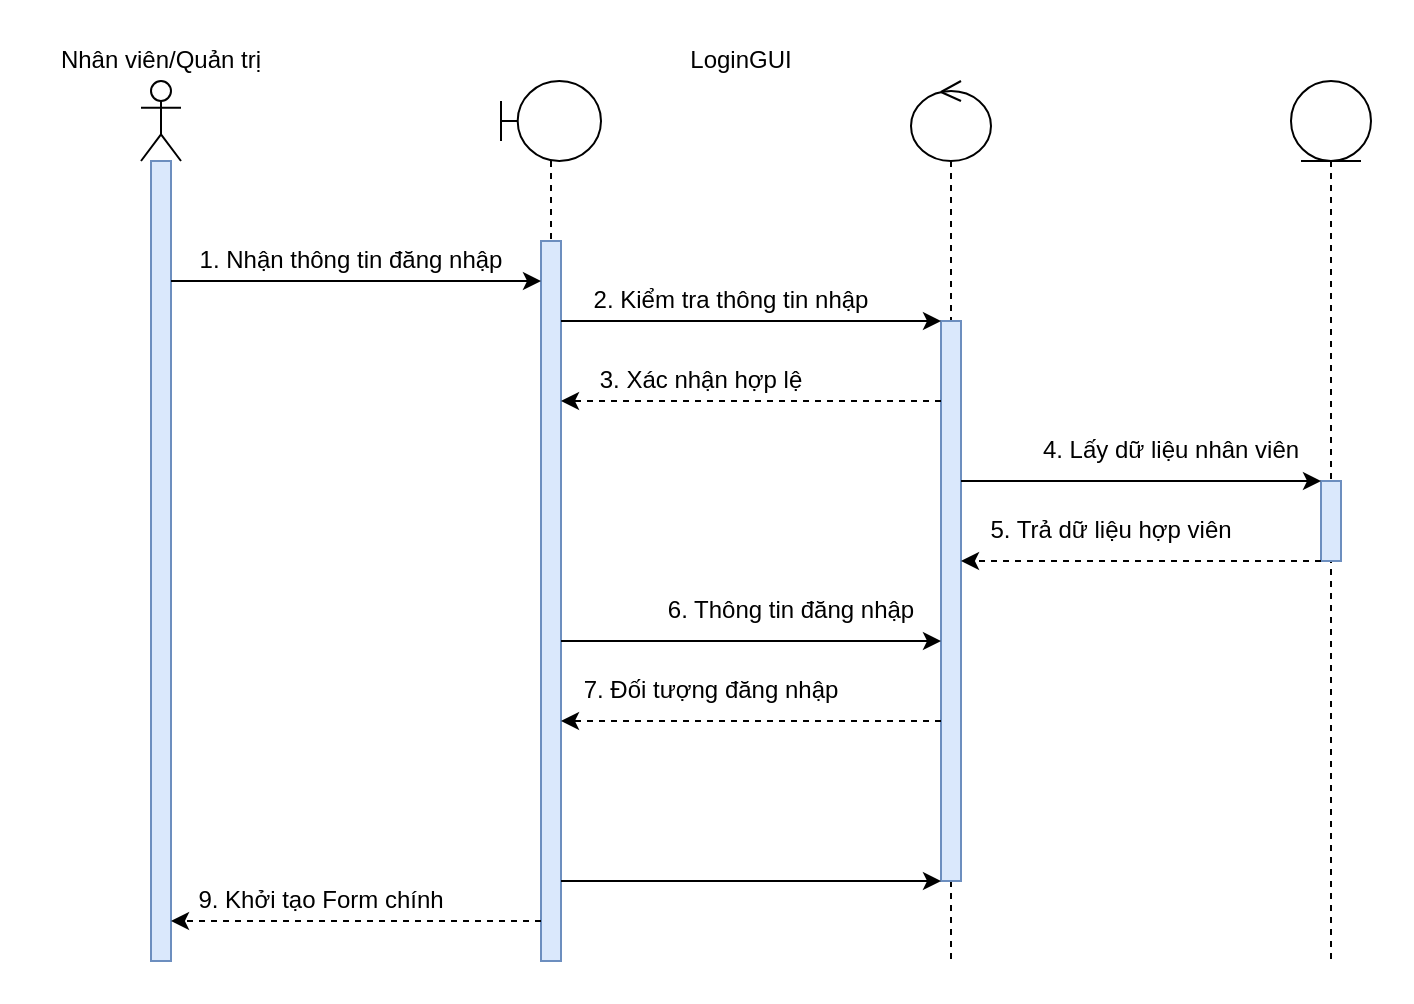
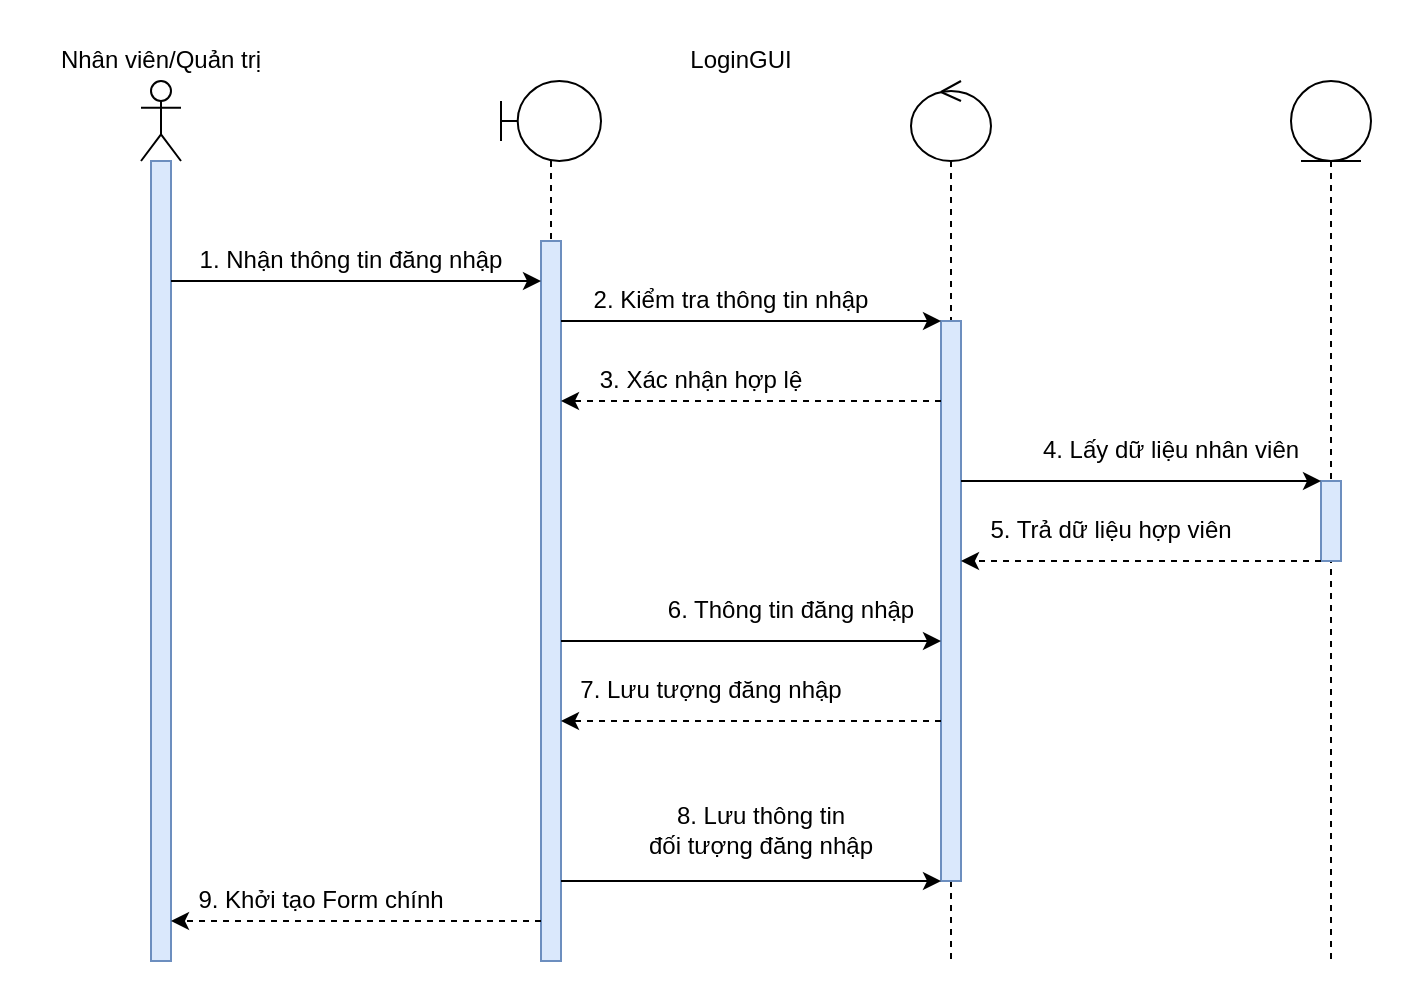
(712, 691) -> (712, 691)
none -> (761, 831)
